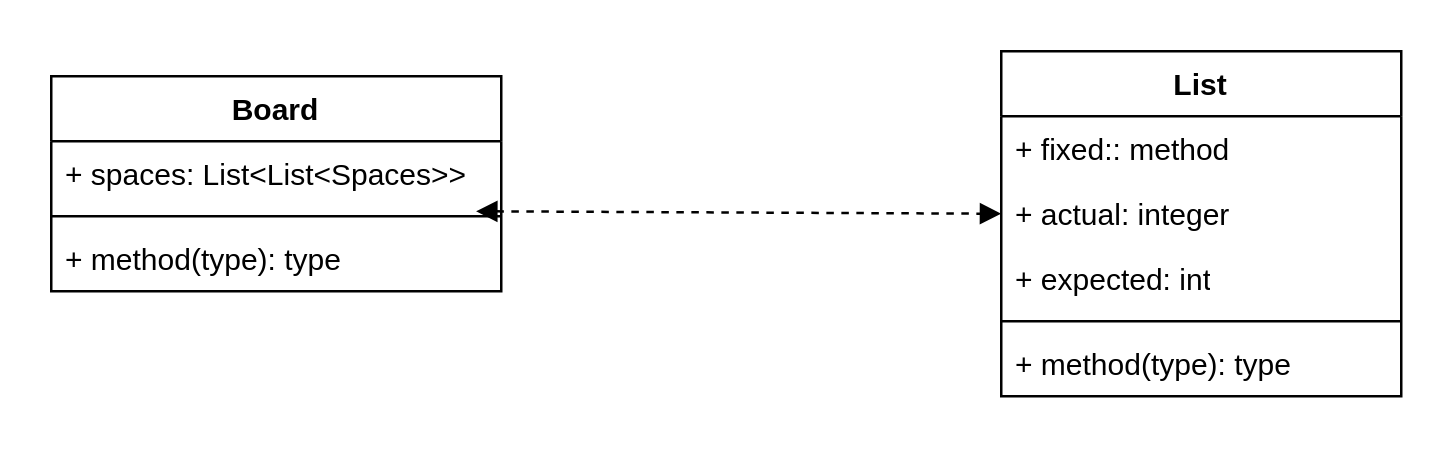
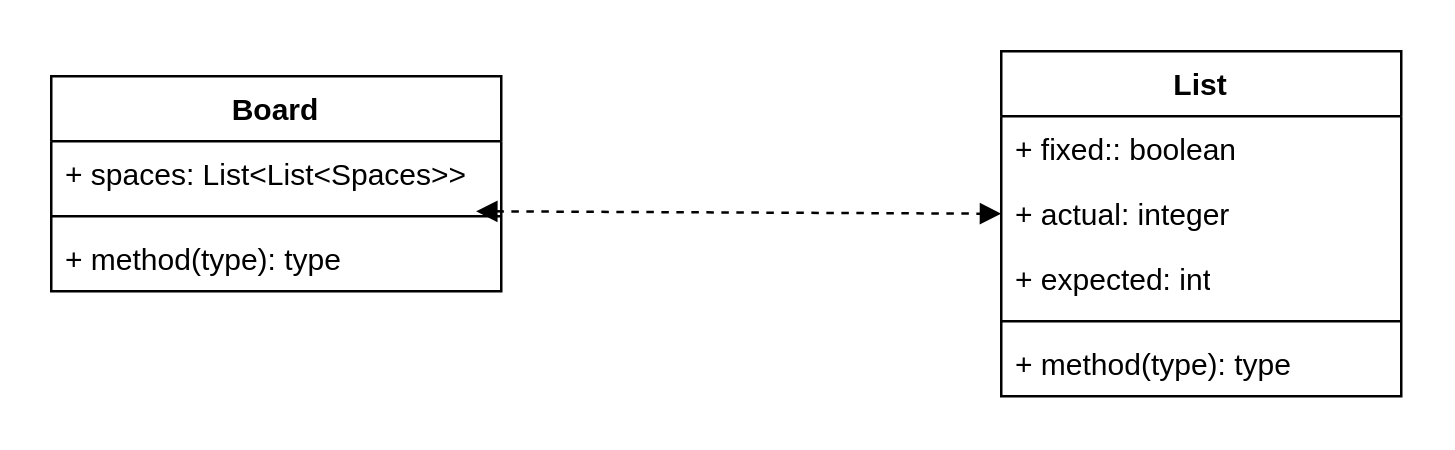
(1131, 152) -> (1136, 152)
